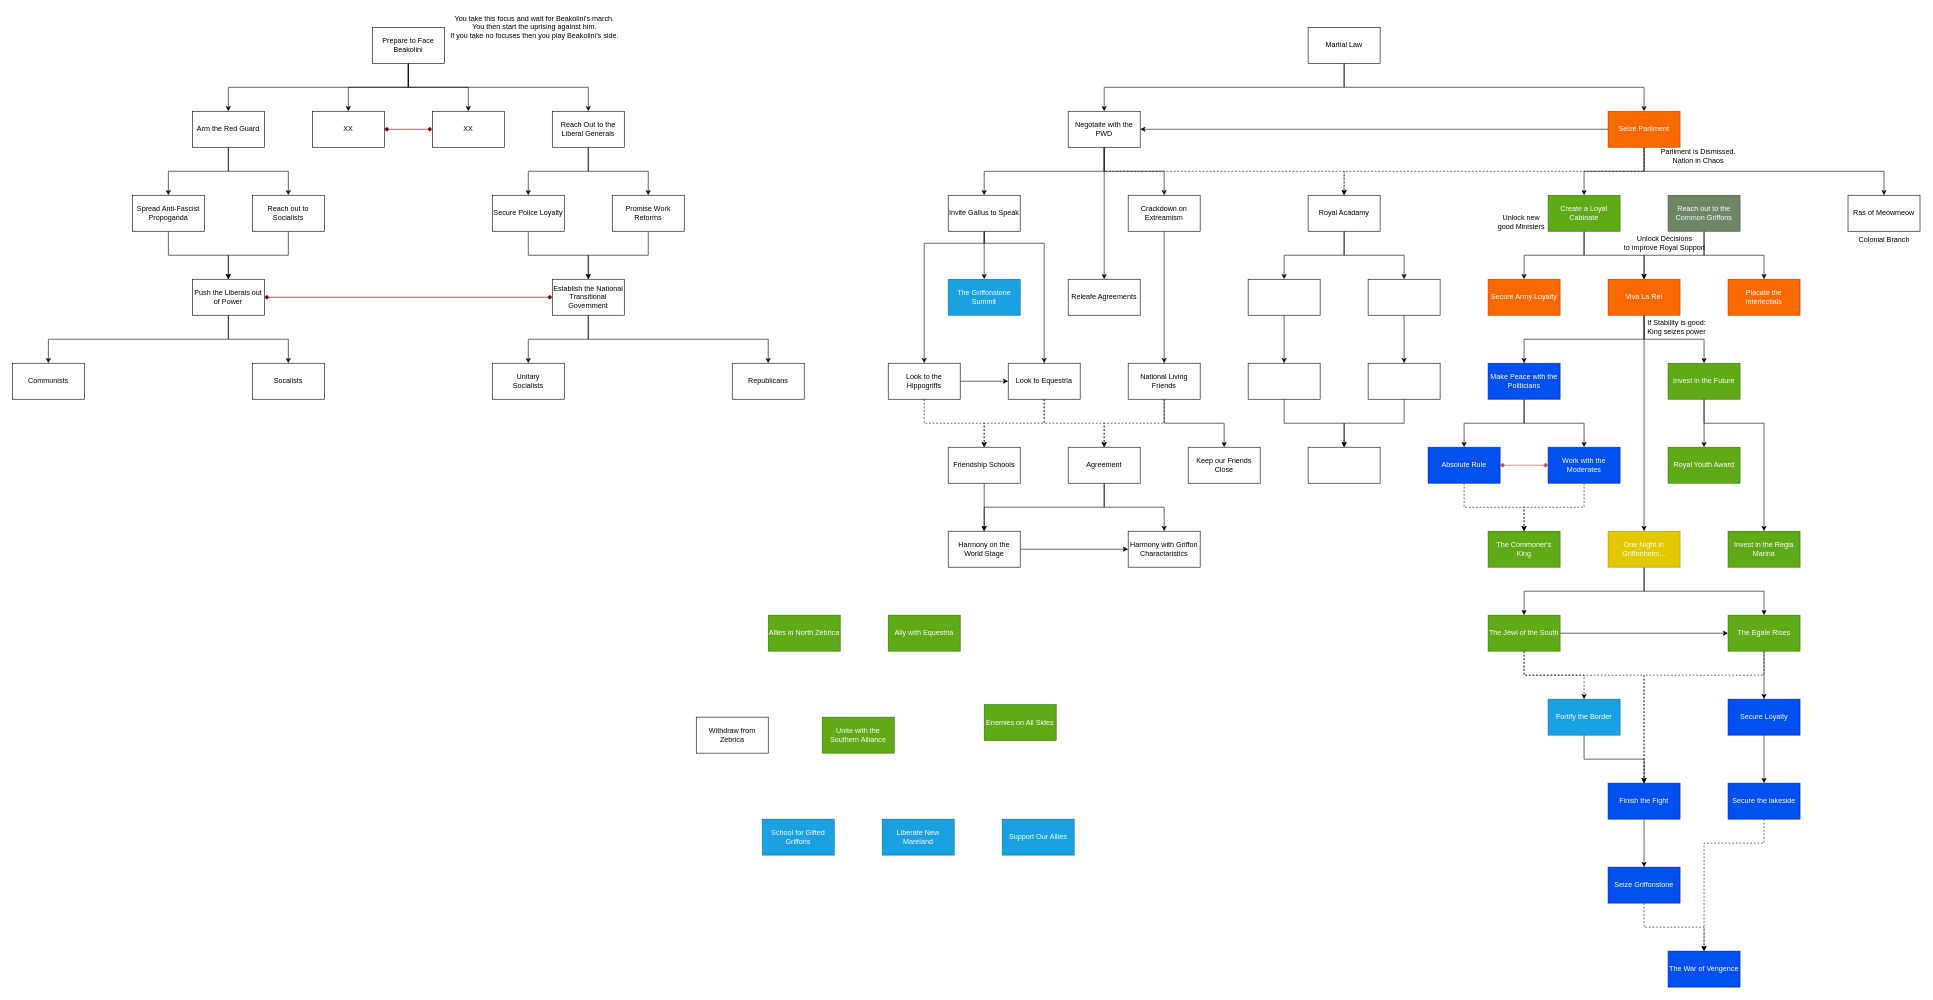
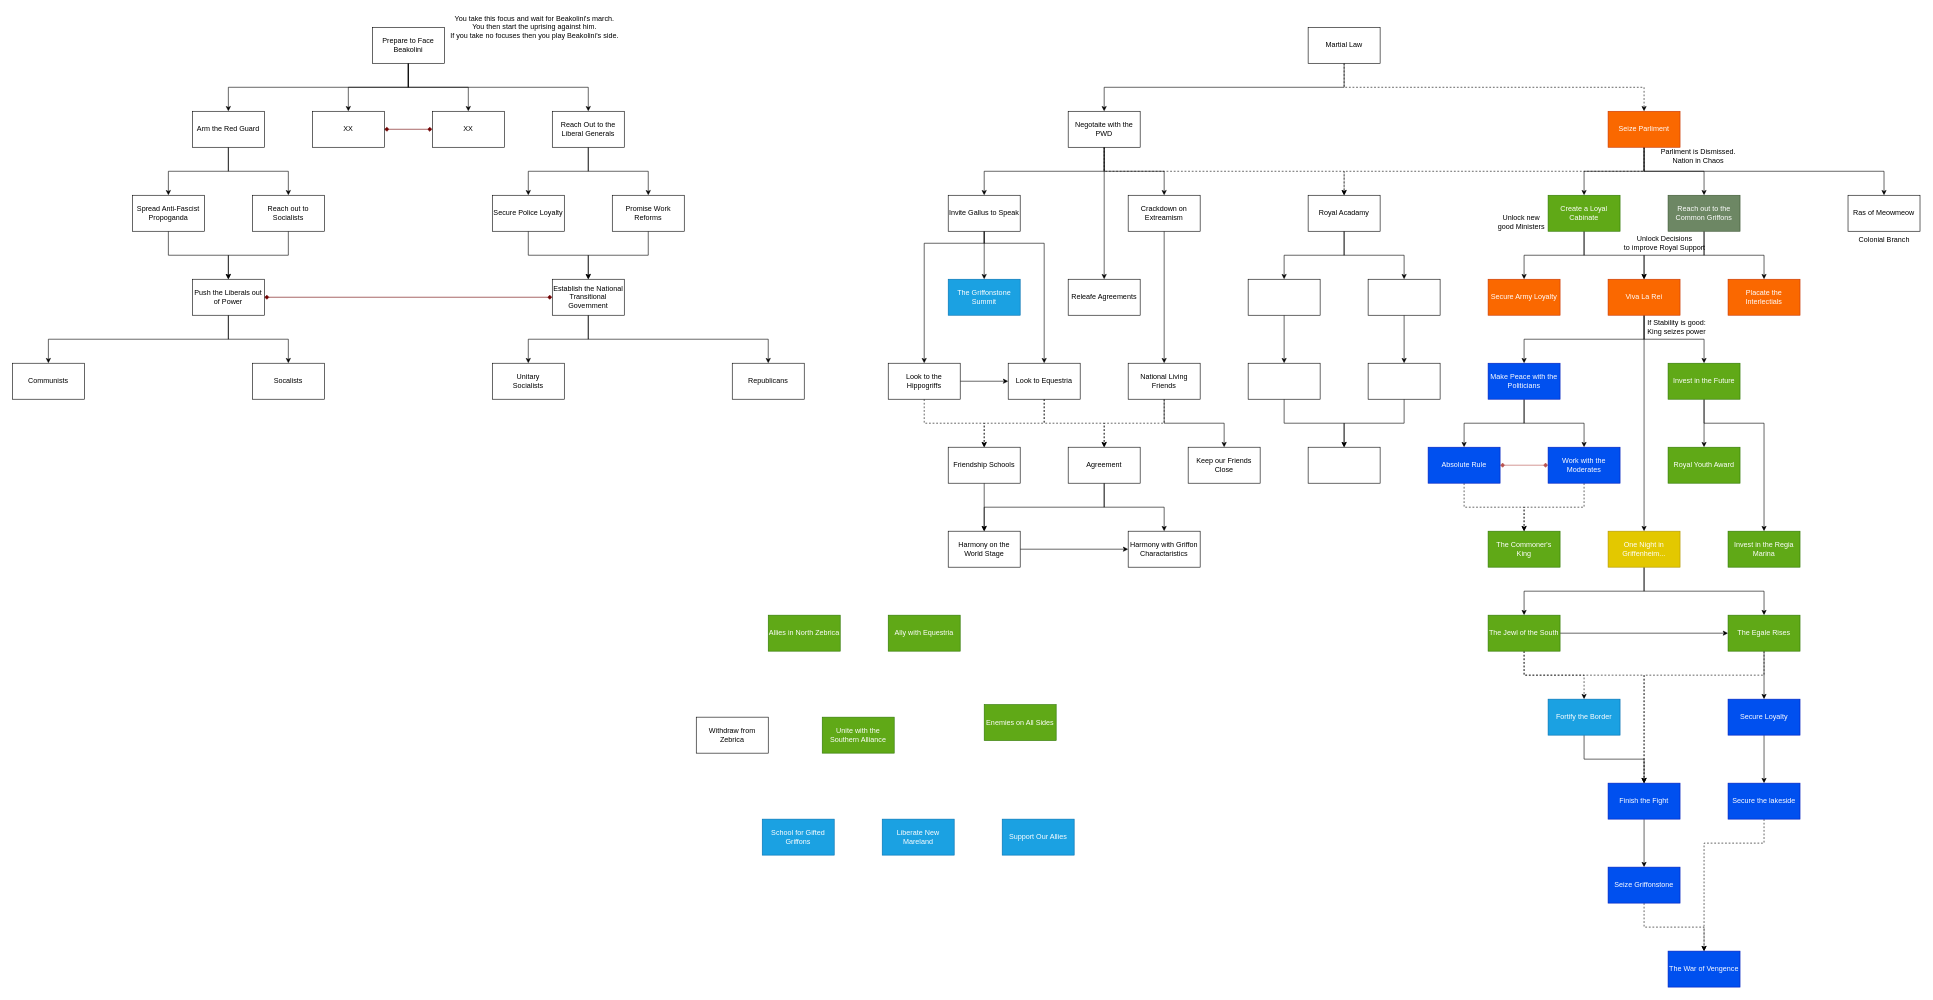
(1504, 87) -> (1504, 87)
(1145, 129) -> (1704, 189)
